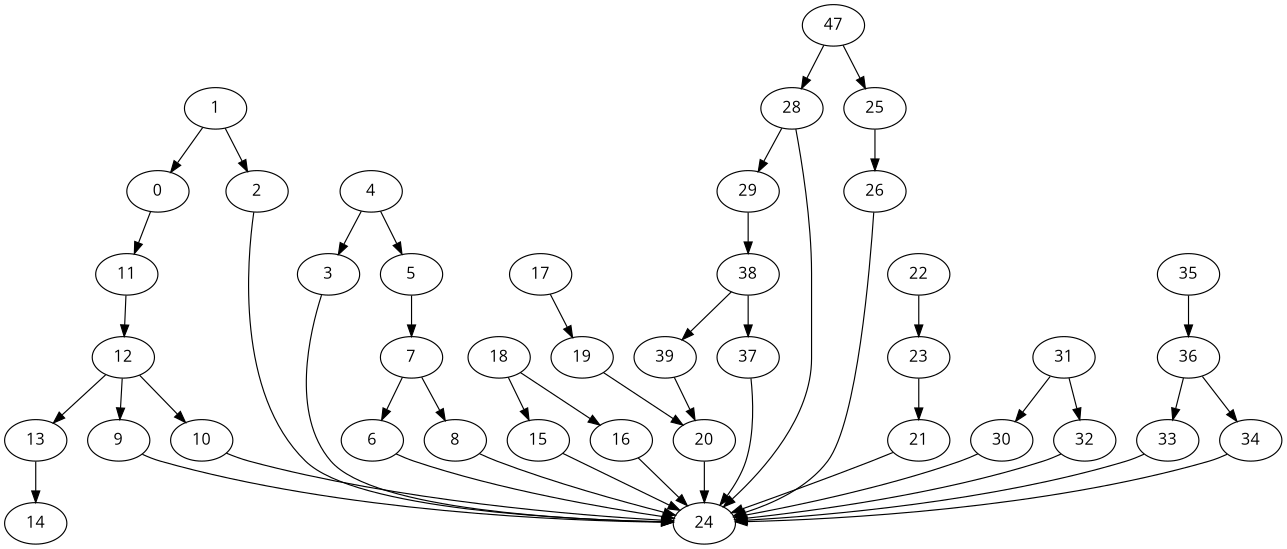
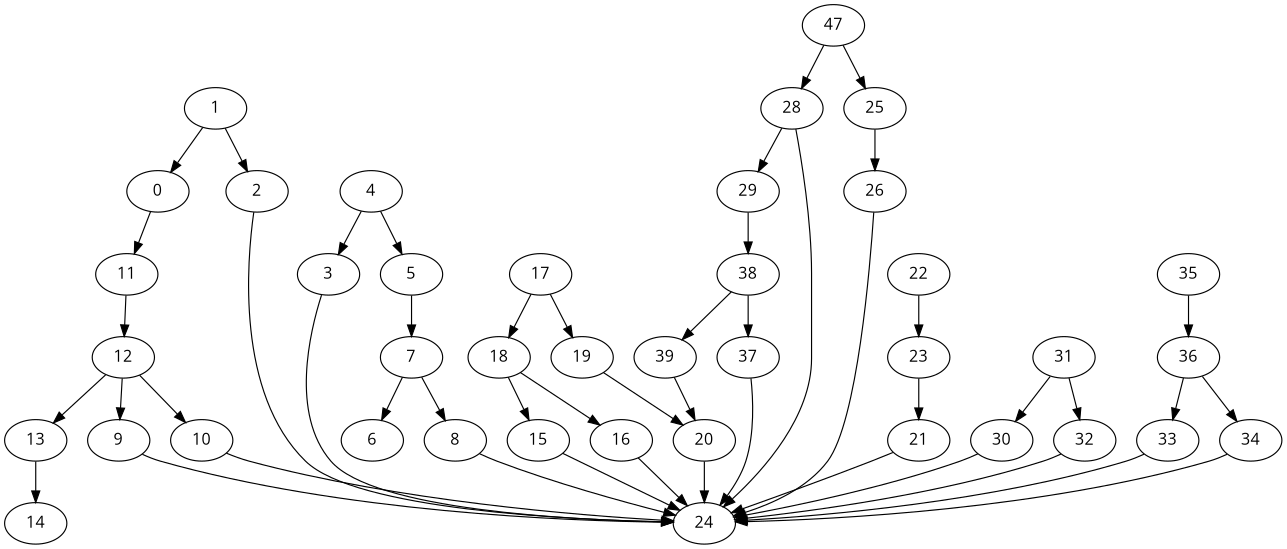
none -> (523, 311)
(528, 492) -> none
